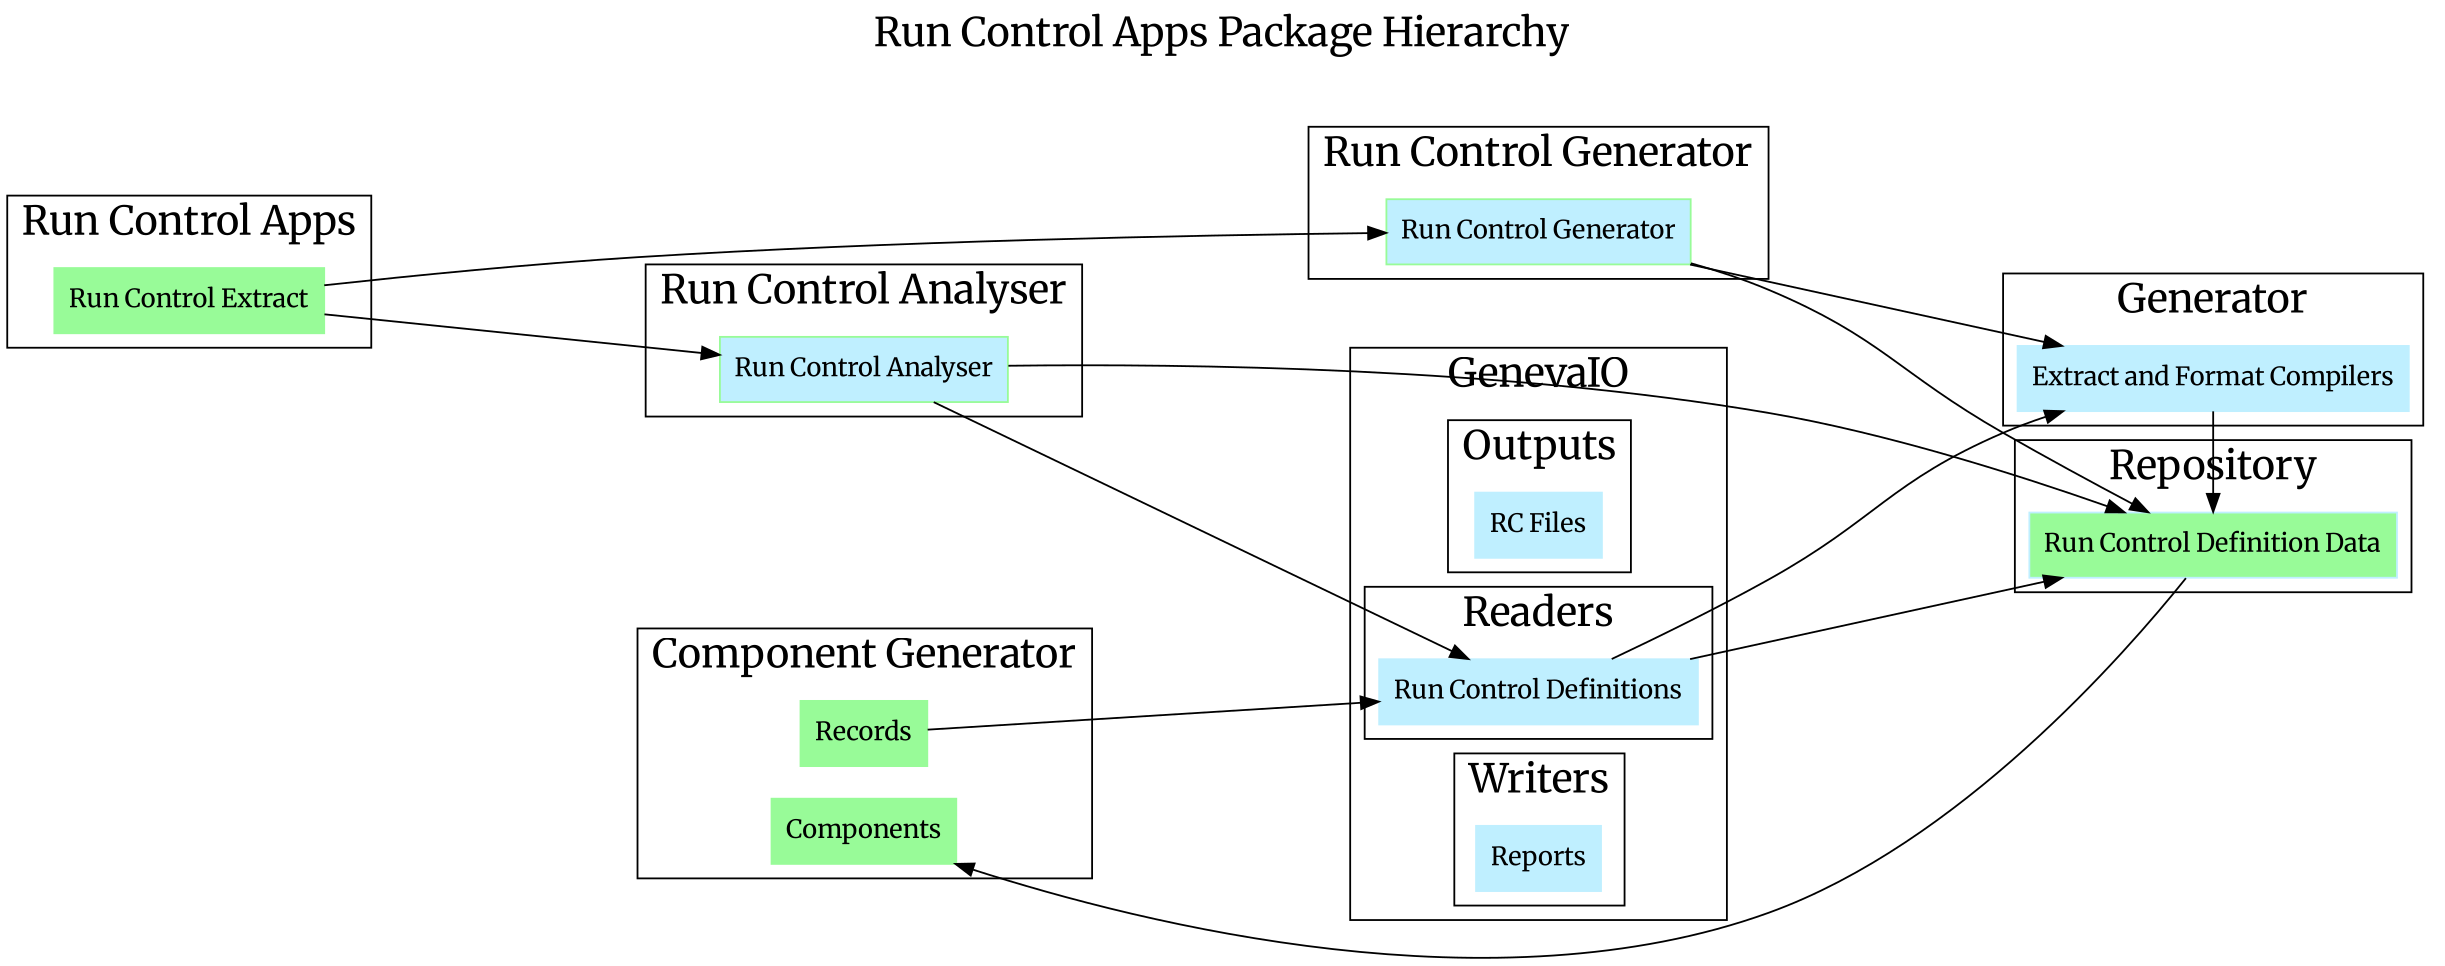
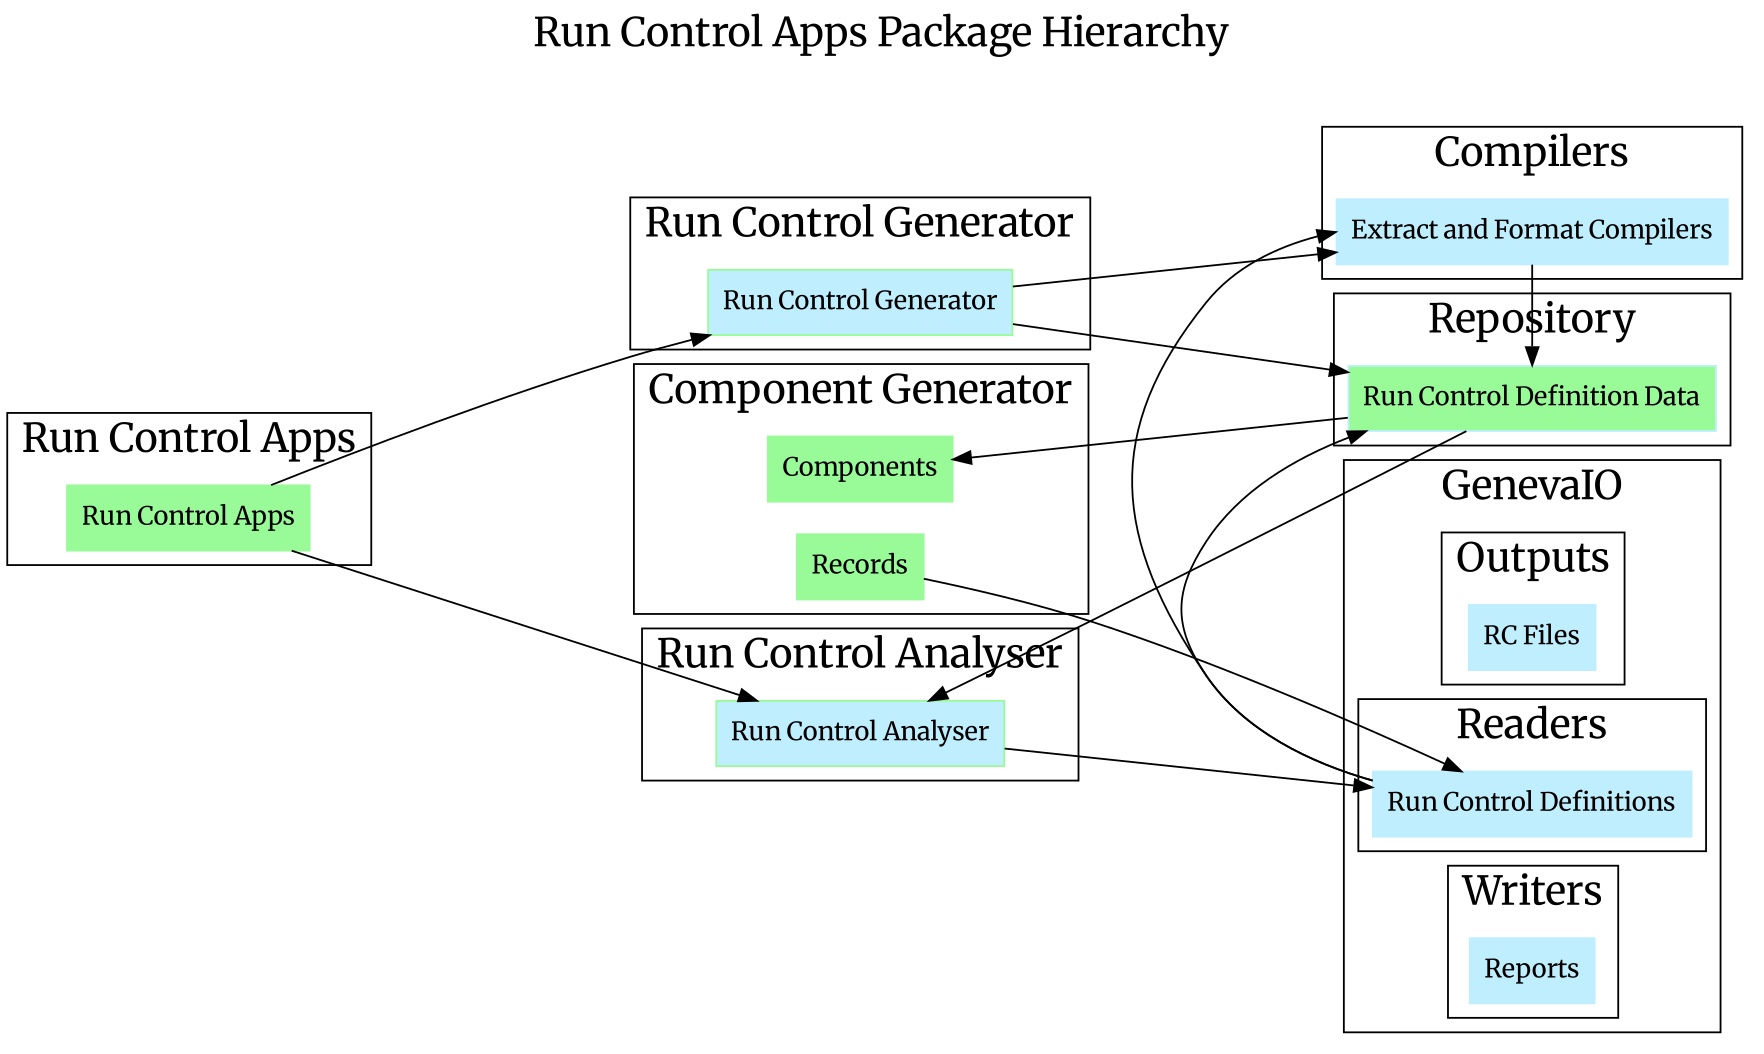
(189, 301) -> (188, 518)
(2213, 302) -> (1532, 156)
(1565, 386) -> (1207, 563)
